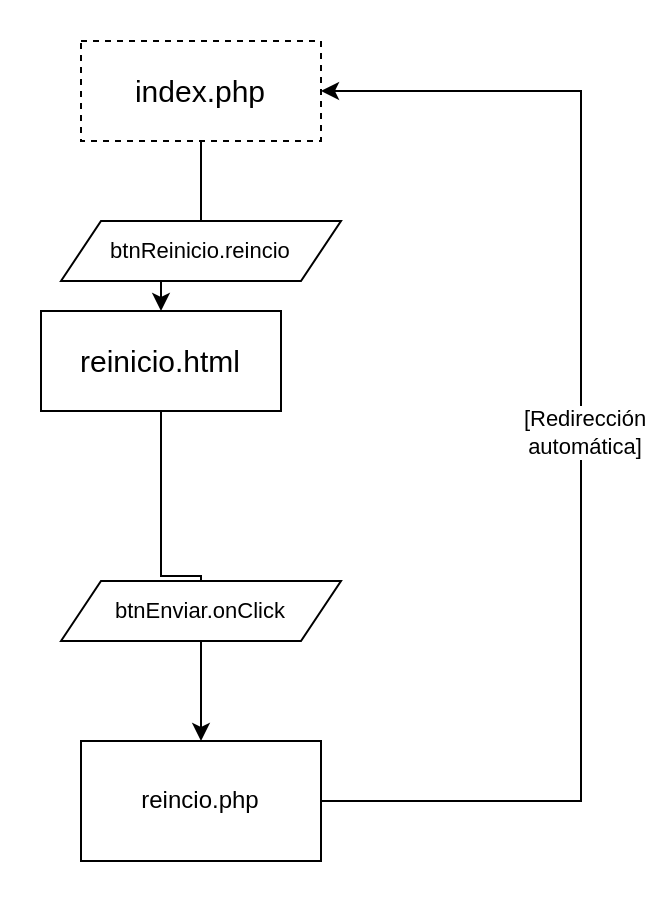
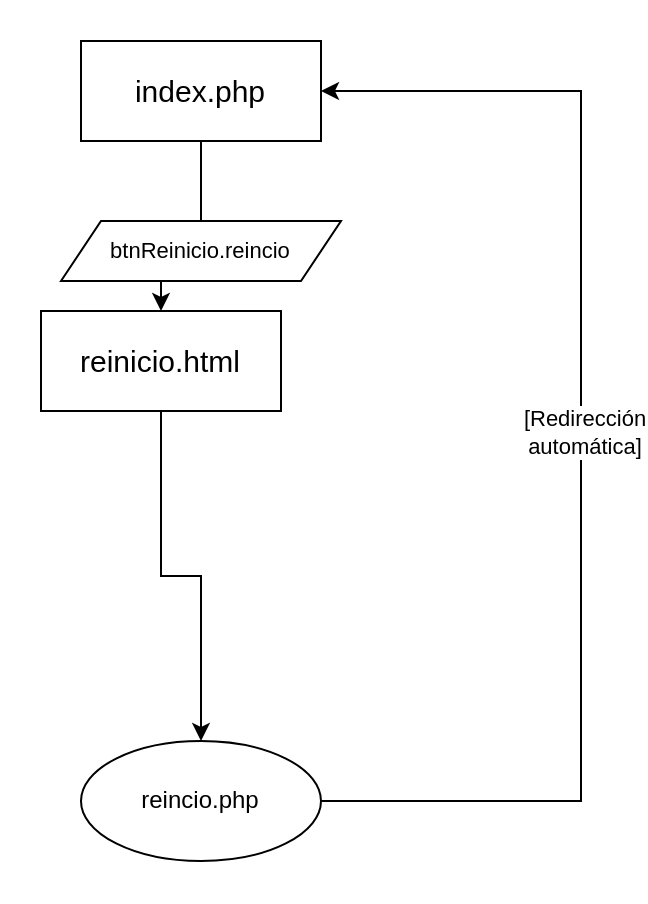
(201, 91) -> (201, 91)
(201, 611) -> none
(201, 801) -> (201, 801)
